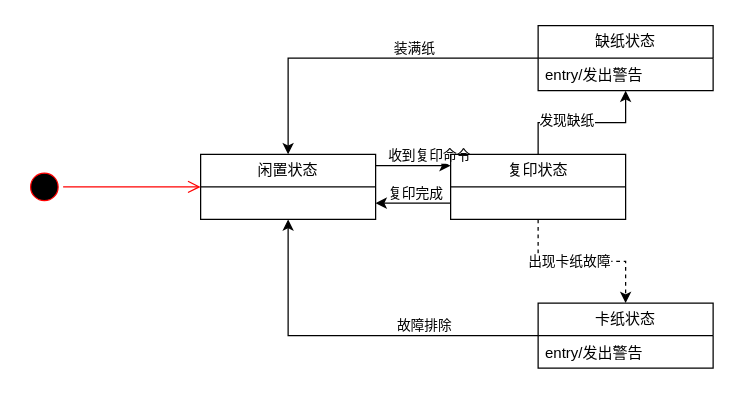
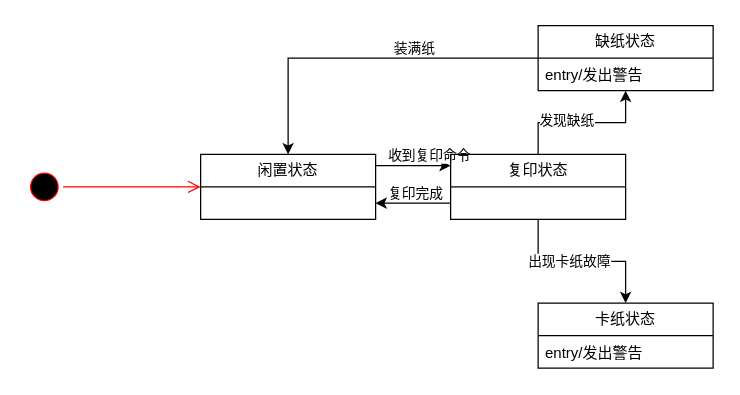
(626, 270) -> (626, 270)
(359, 336) -> none
